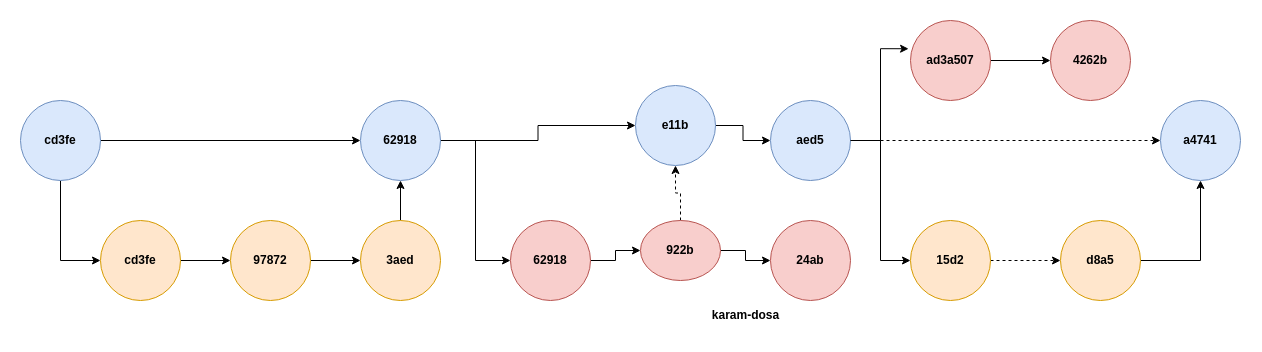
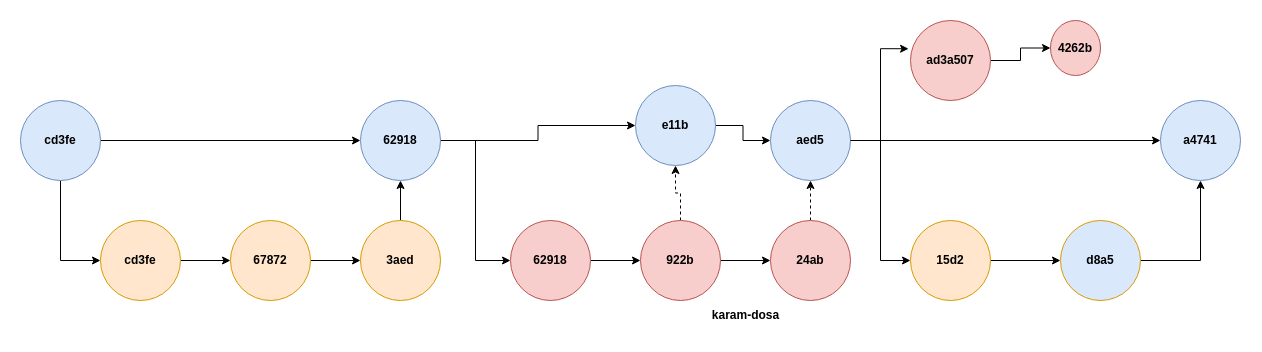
(1091, 61) -> (1076, 48)
(1017, 141) -> (1017, 141)
none -> (811, 204)
(681, 251) -> (681, 261)
(271, 261) -> (271, 261)
(1022, 261) -> (1022, 261)
(1101, 261) -> (1101, 261)
